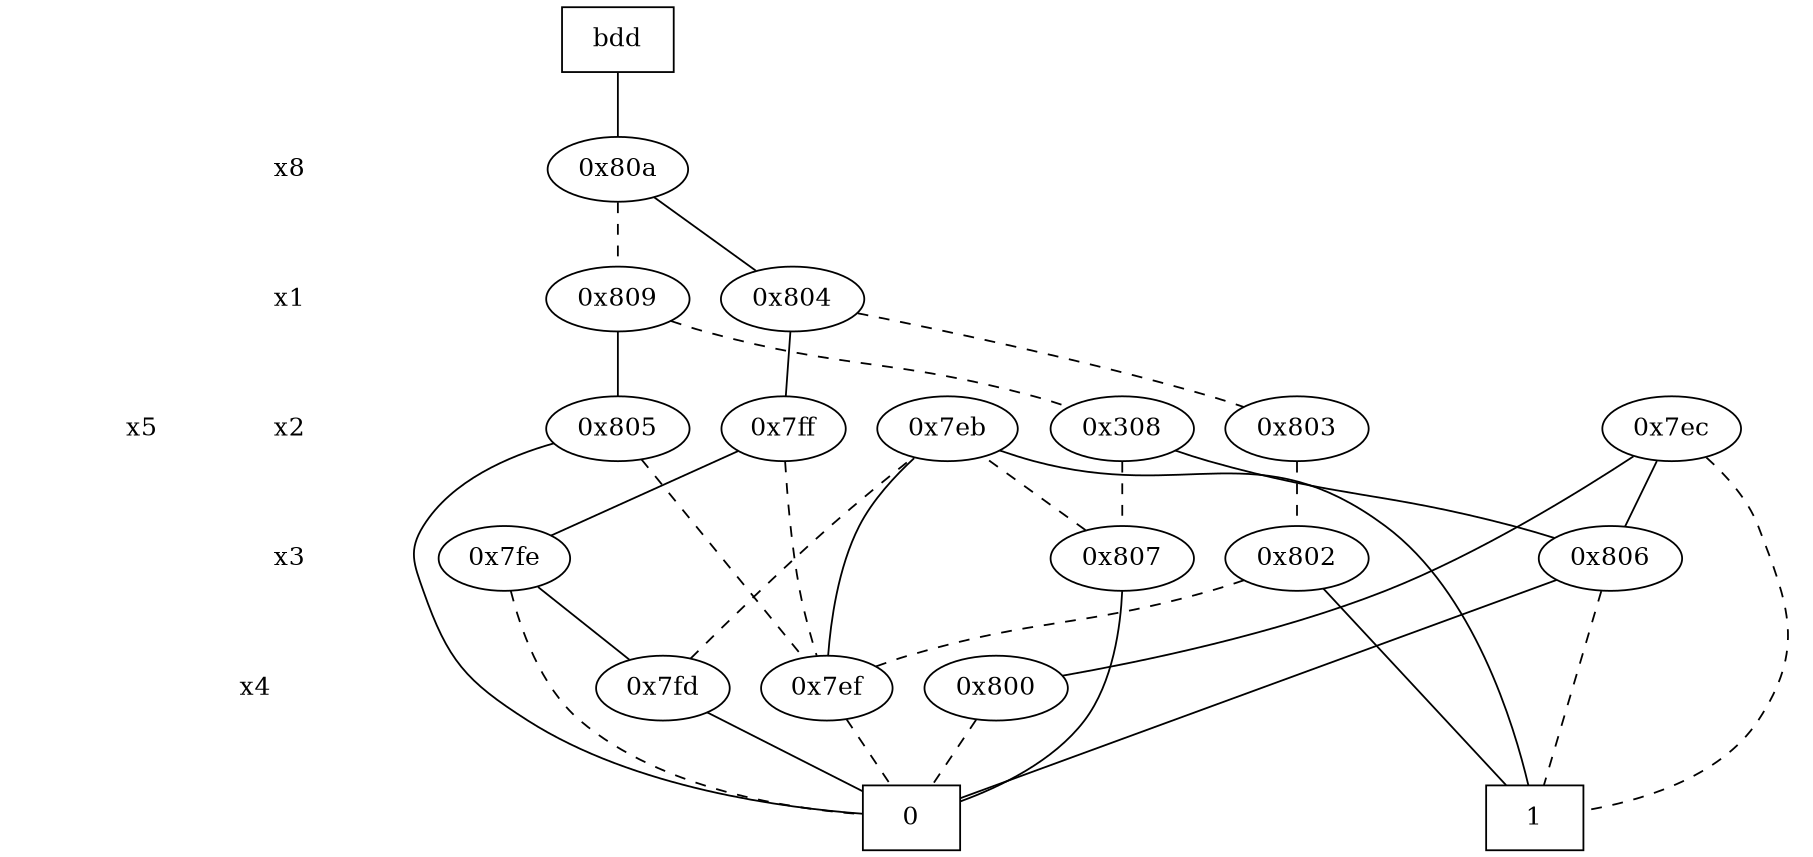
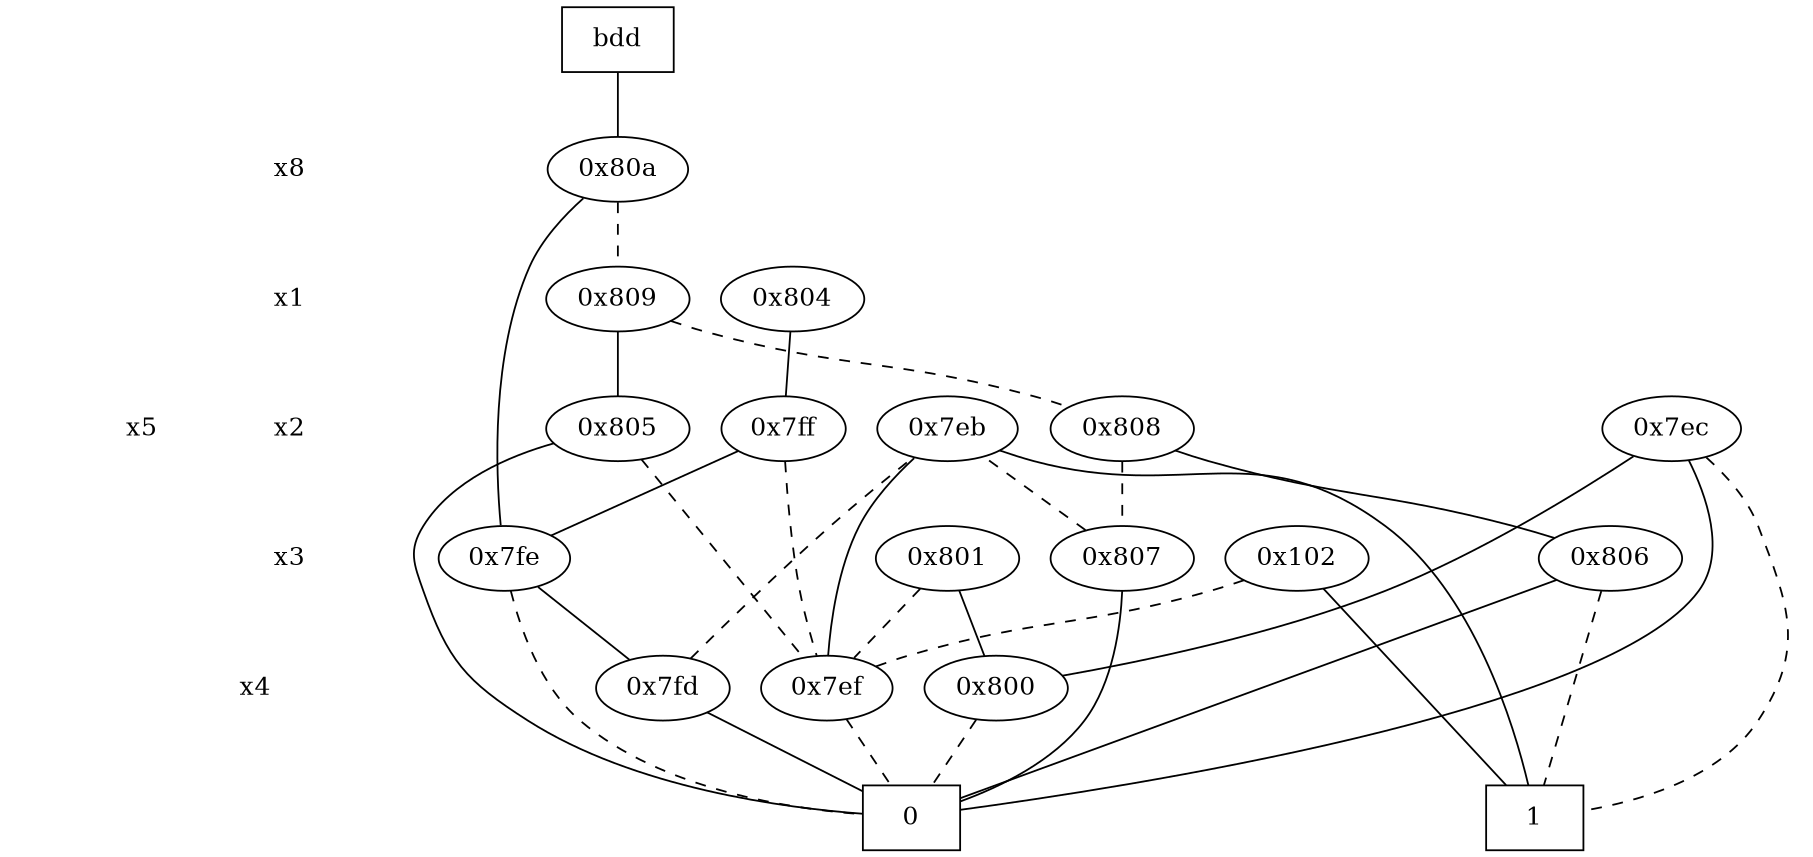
(705, 234) -> (506, 351)
(1122, 429) -> (1122, 429)
(1297, 429) -> none
(1641, 494) -> (1411, 724)
none -> (948, 558)
(1297, 558) -> (1297, 558)
